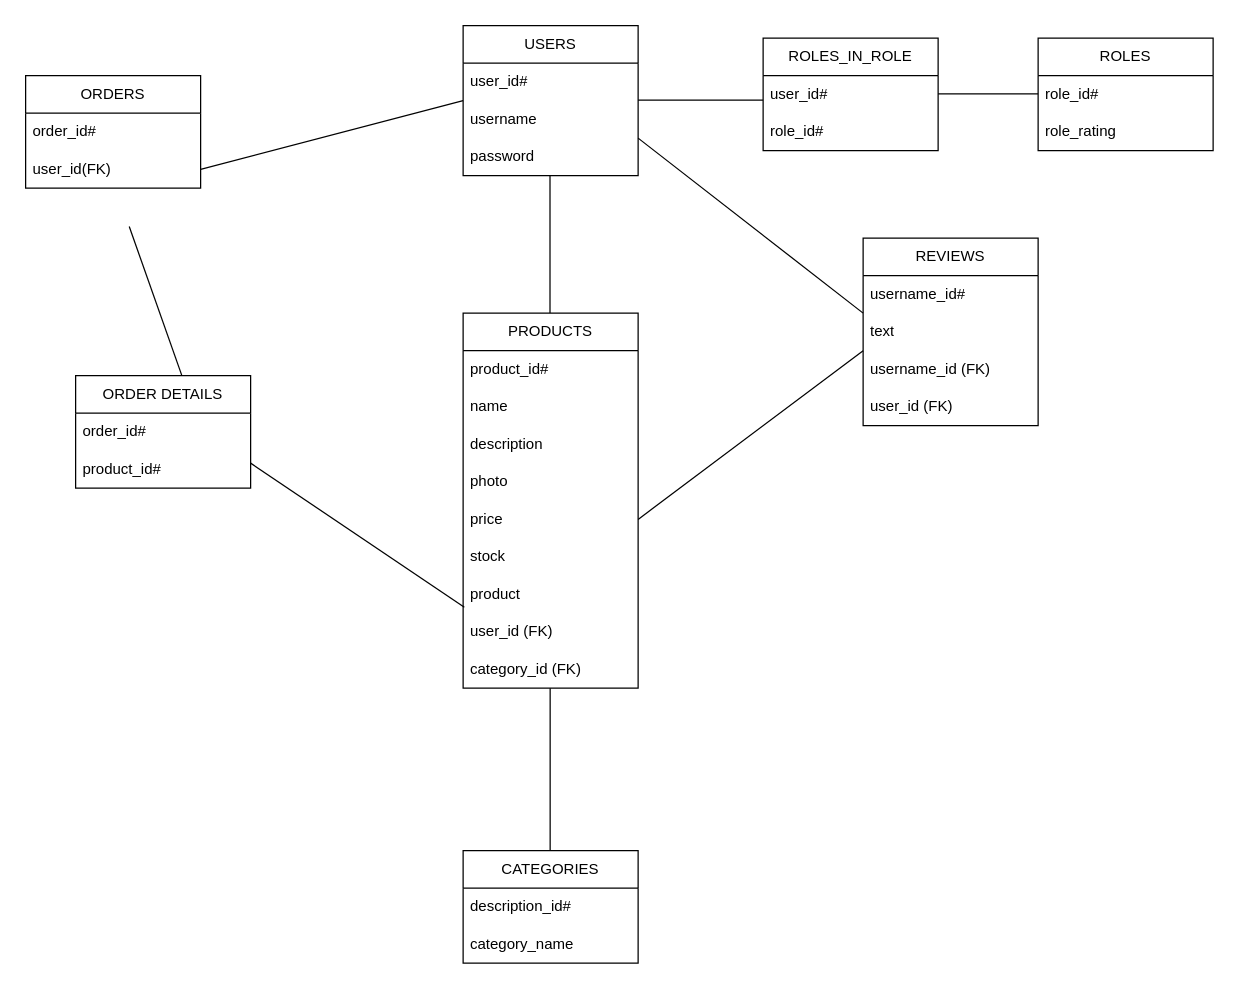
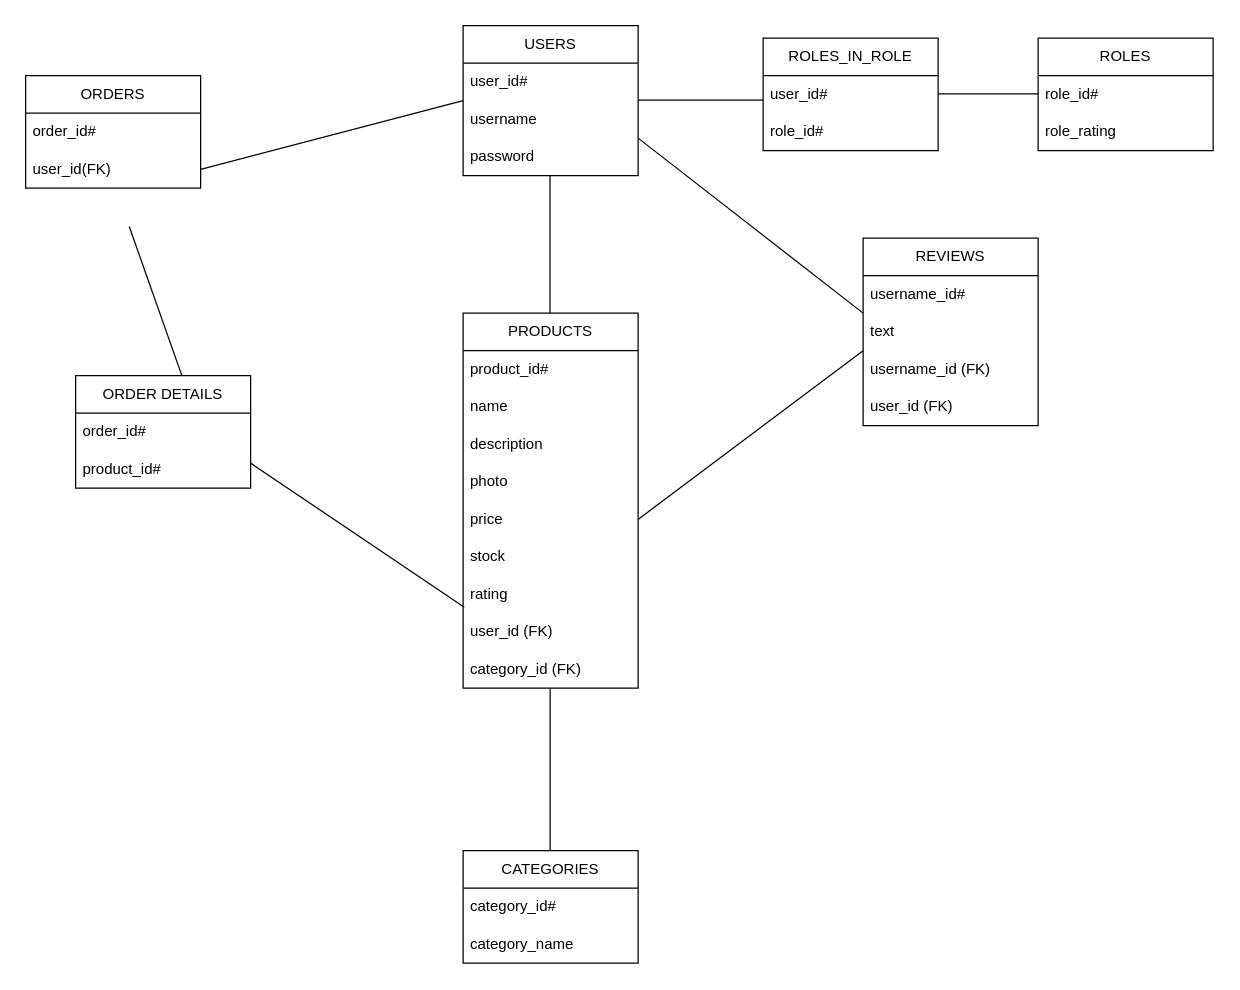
(500, 594) -> (494, 594)
(528, 907) -> (519, 907)
